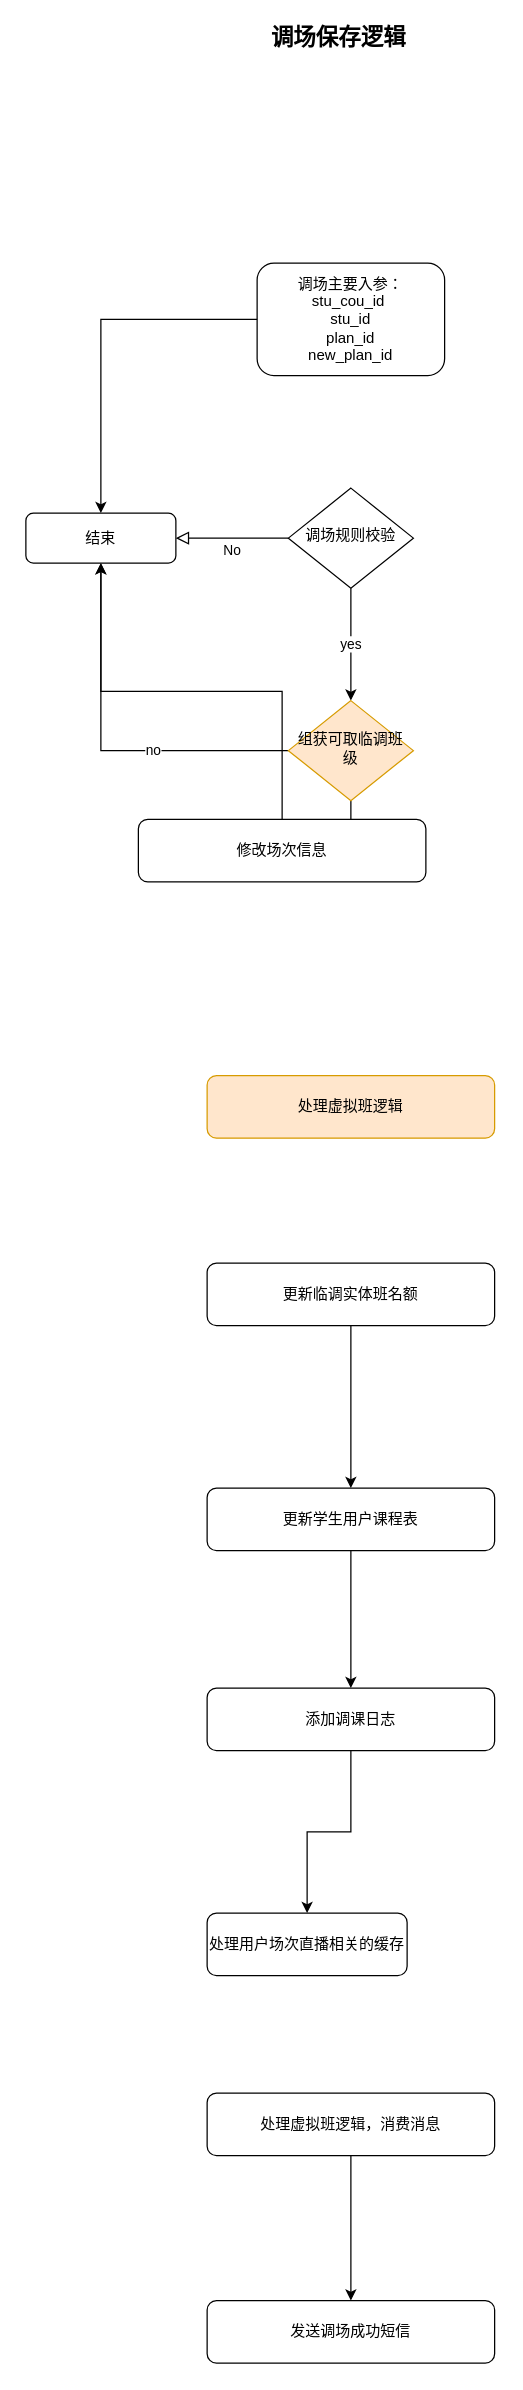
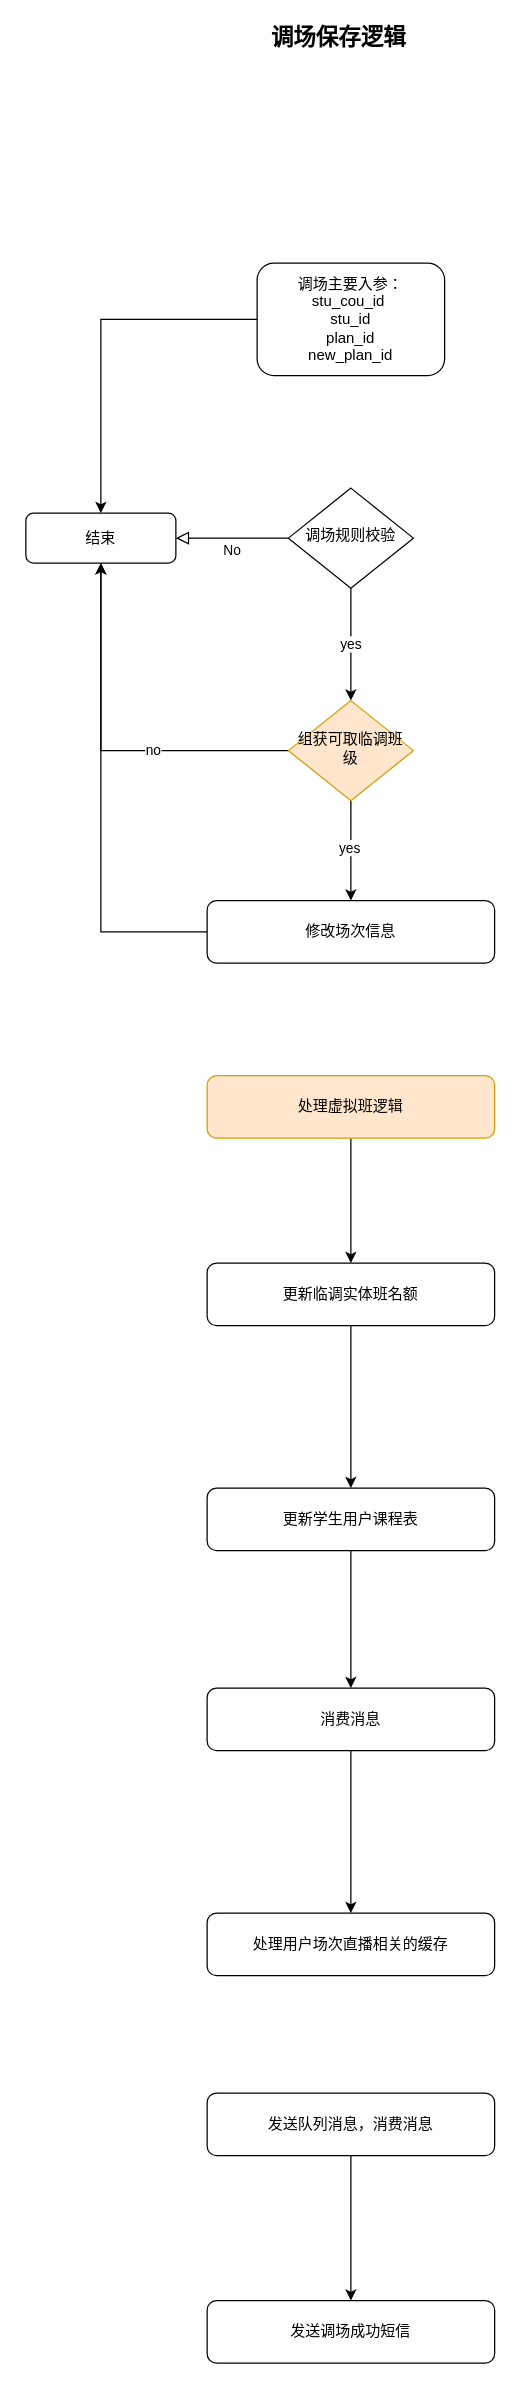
(282, 851) -> (351, 932)
none -> (351, 1196)
(351, 1719) -> (351, 1719)
(307, 1944) -> (351, 1944)
(351, 2124) -> (351, 2124)
